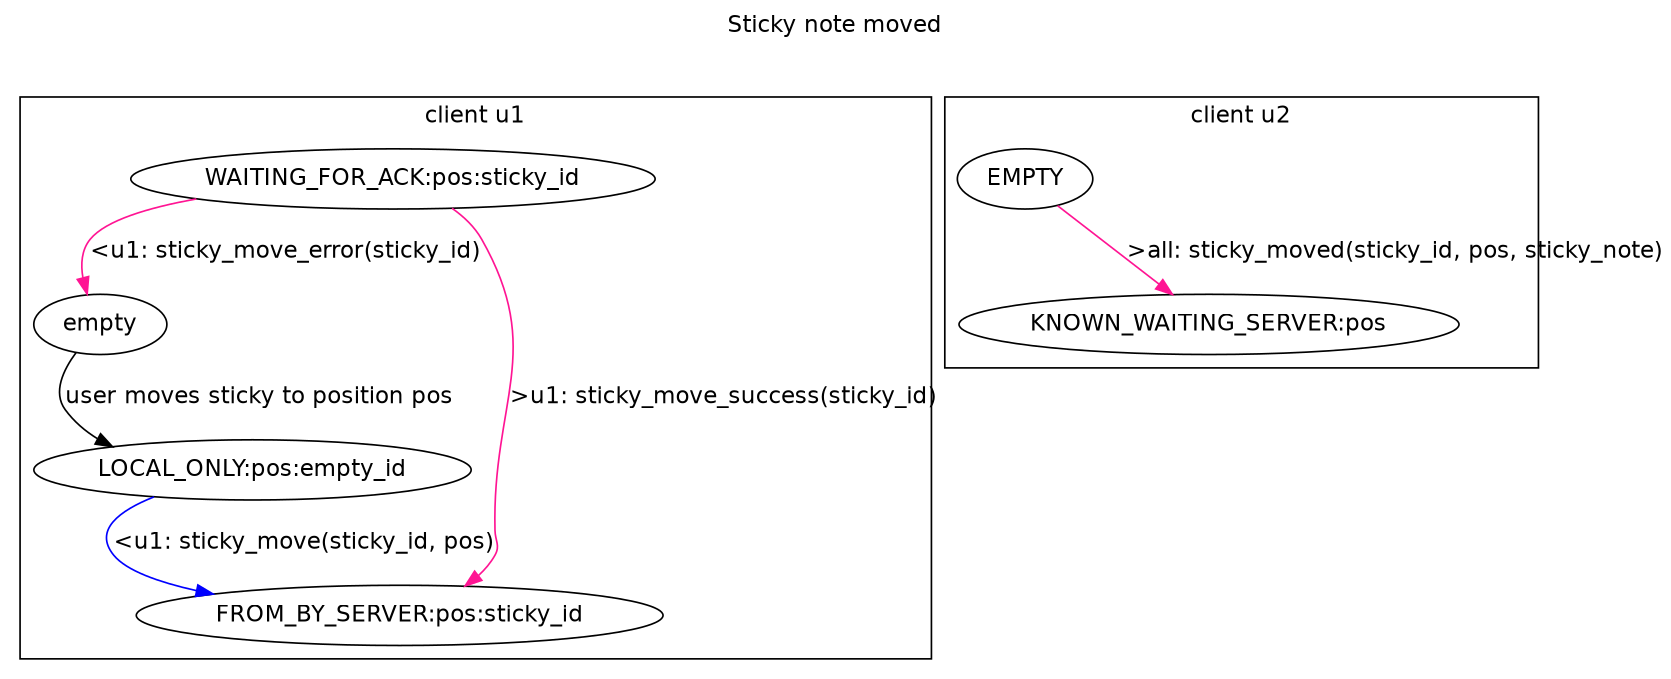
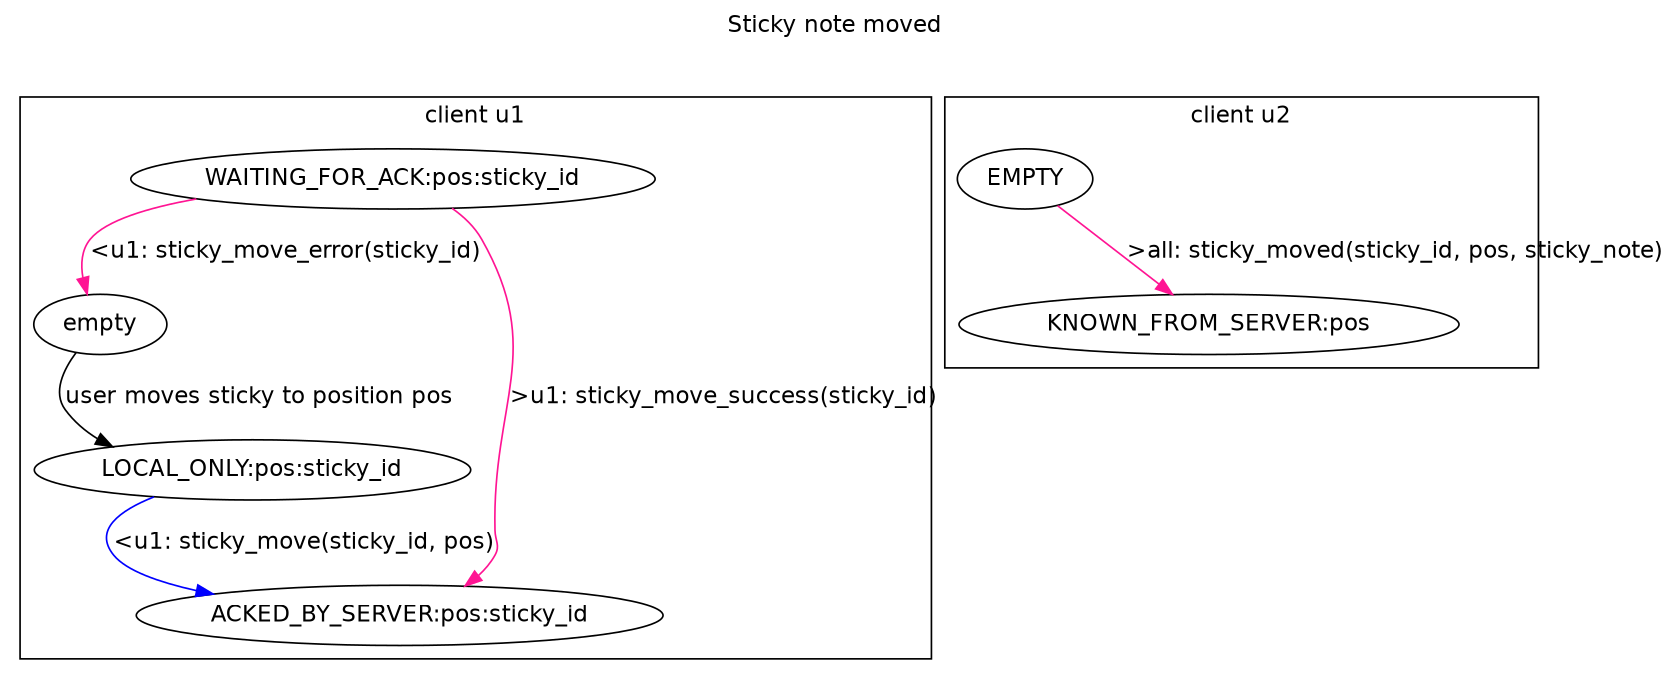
(1209, 324) -> (1209, 324)
(253, 470) -> (253, 470)
(400, 615) -> (400, 615)
